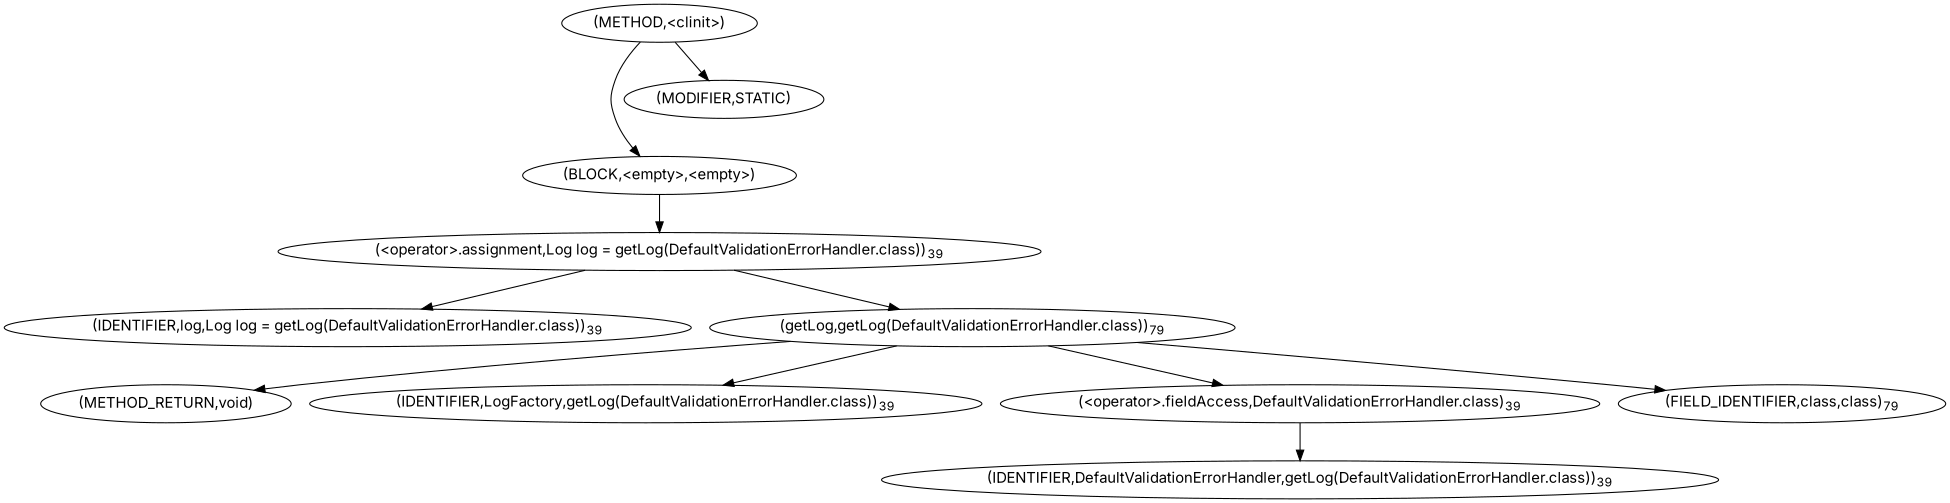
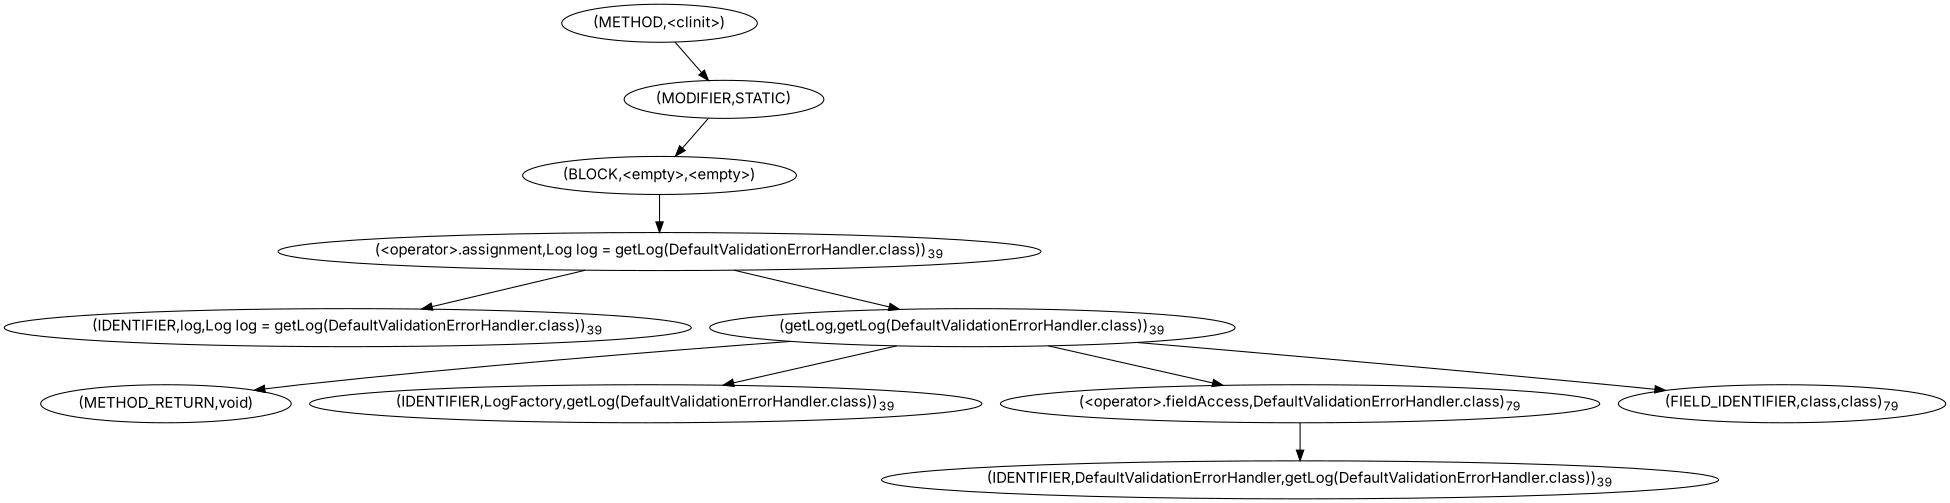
(612, 94) -> (695, 133)
(1157, 326) -> (1157, 326)
(1514, 402) -> (1514, 402)
